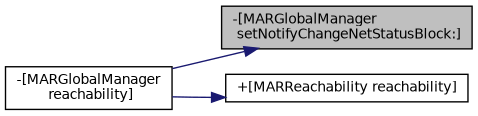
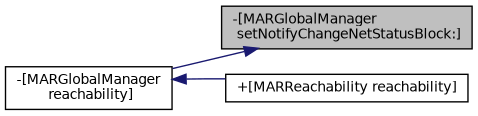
(192, 97) -> (206, 79)
